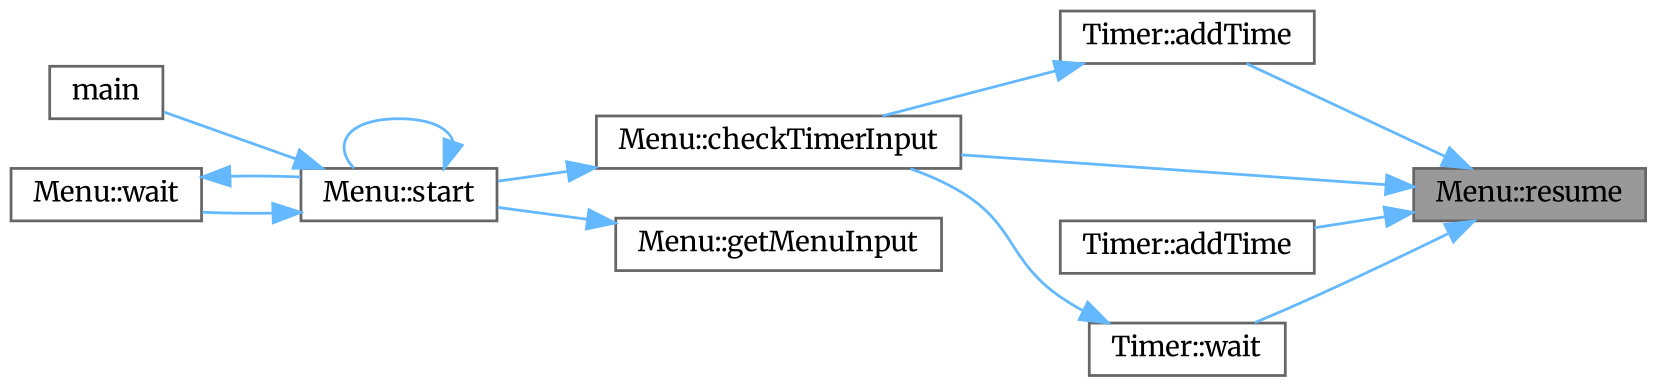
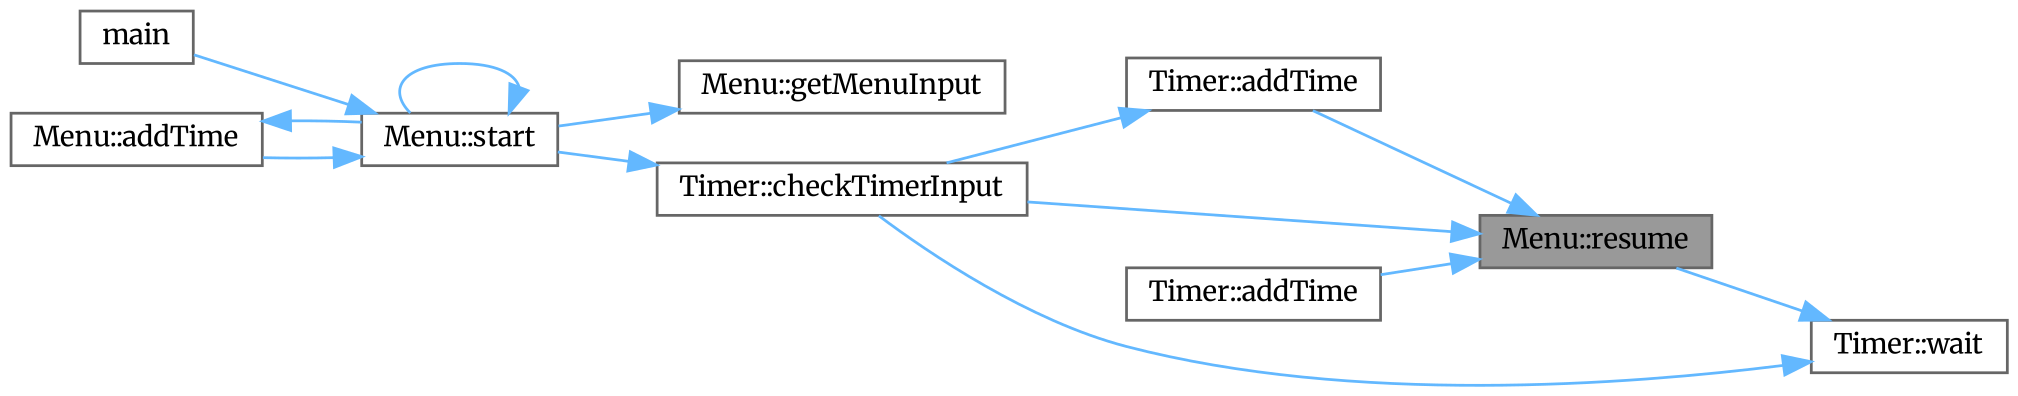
(779, 142) -> (842, 189)
(106, 195) -> (137, 139)
(1352, 280) -> (1739, 290)
